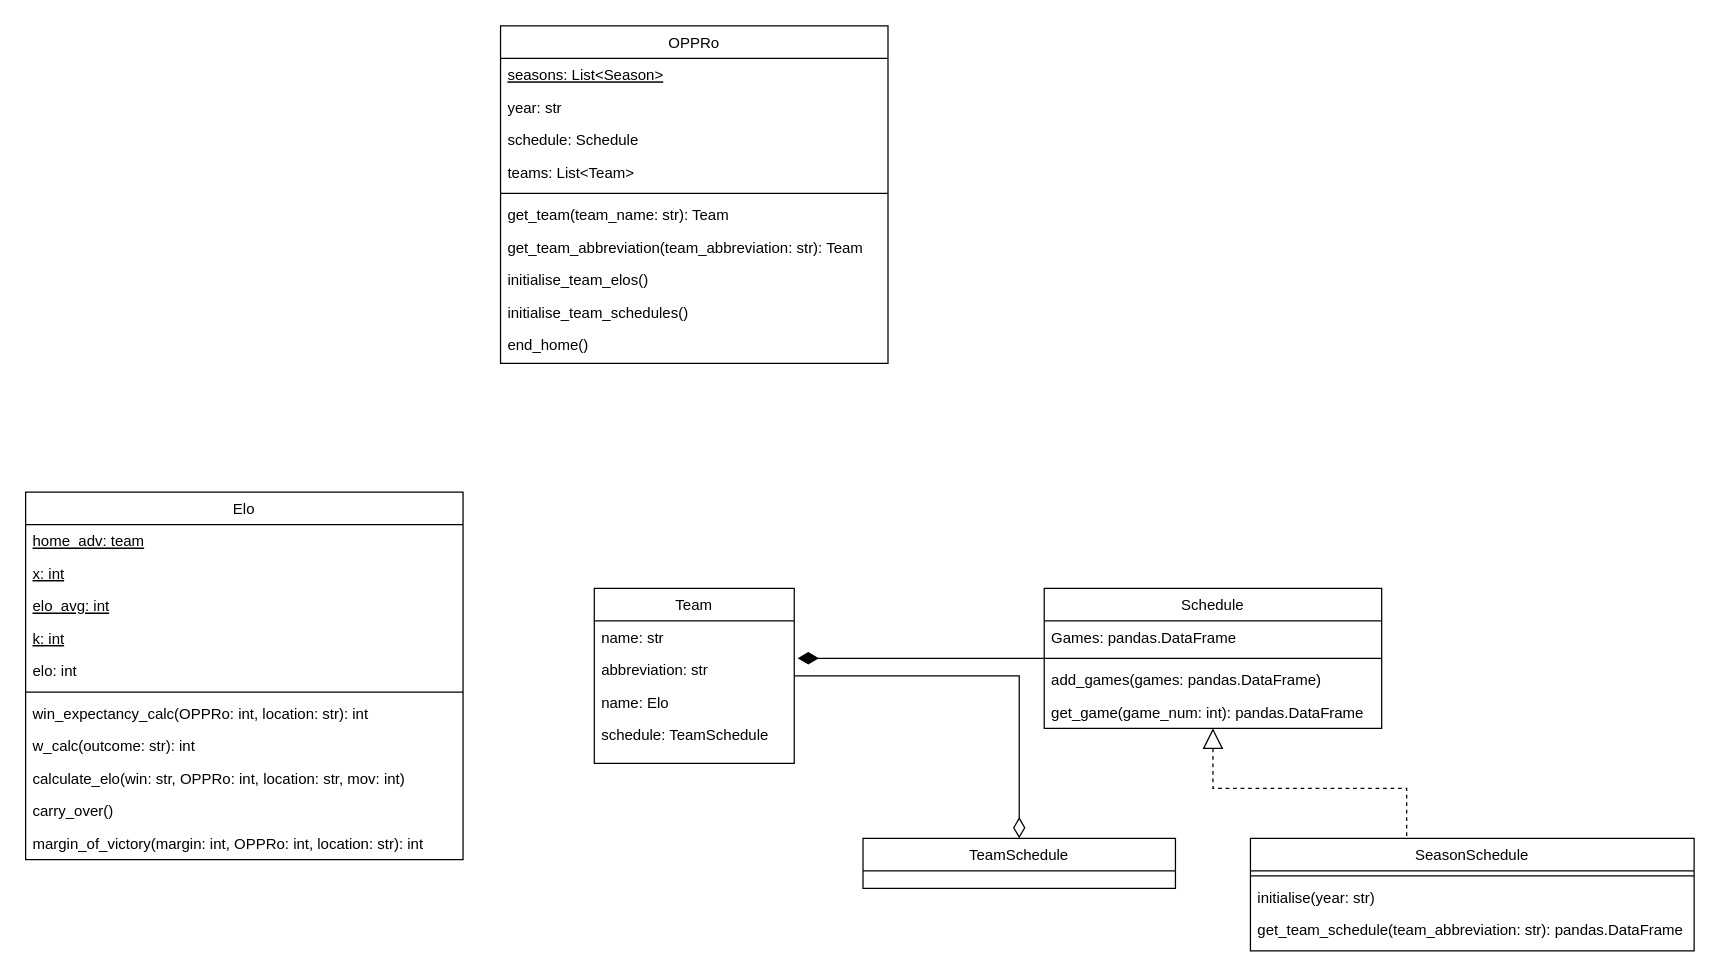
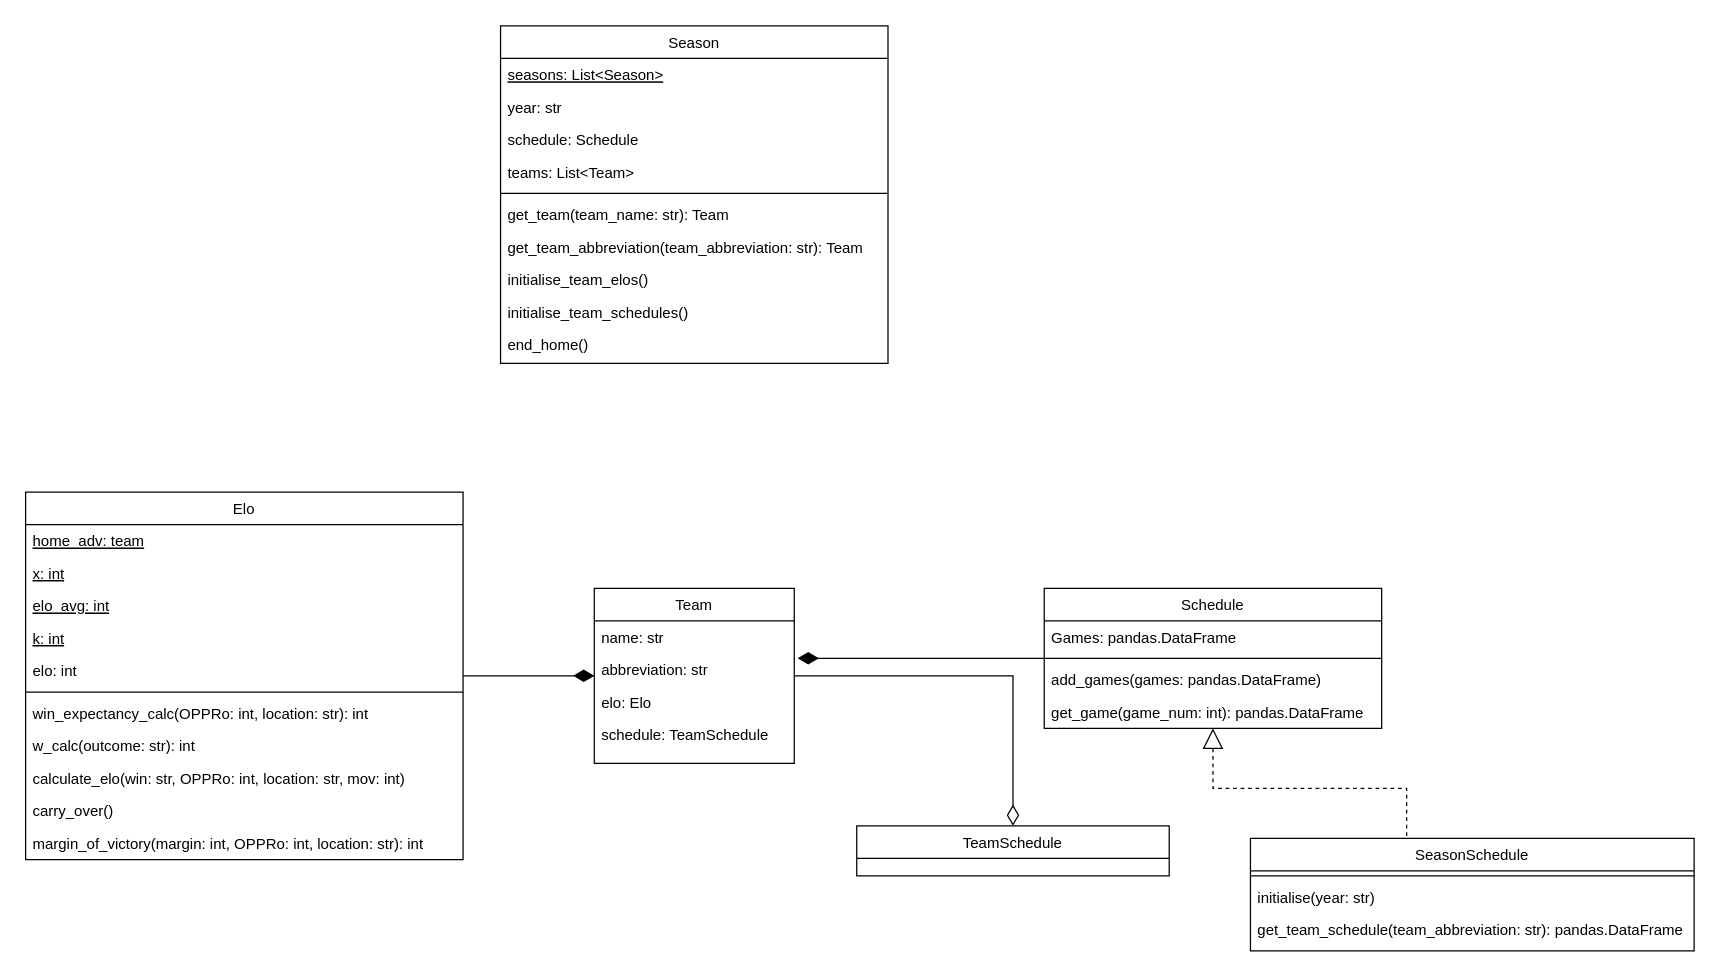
(694, 43) -> (694, 43)
none -> (519, 676)
(633, 703) -> (627, 703)
(1019, 863) -> (1013, 851)
